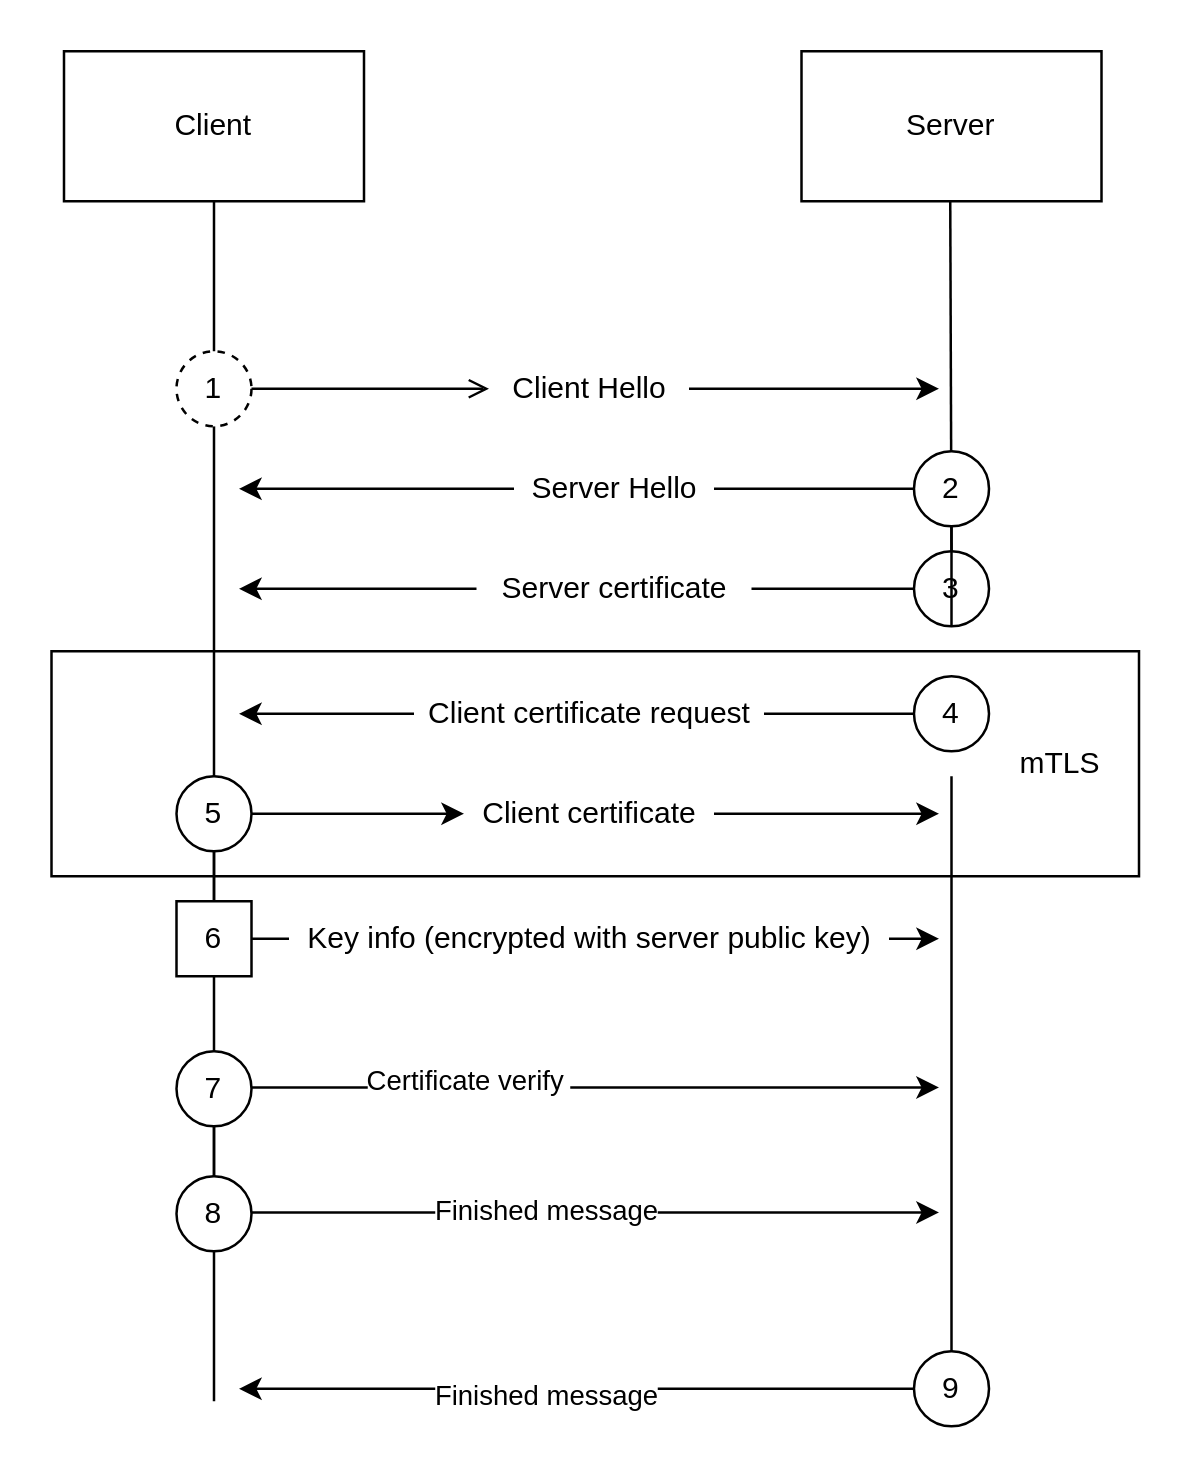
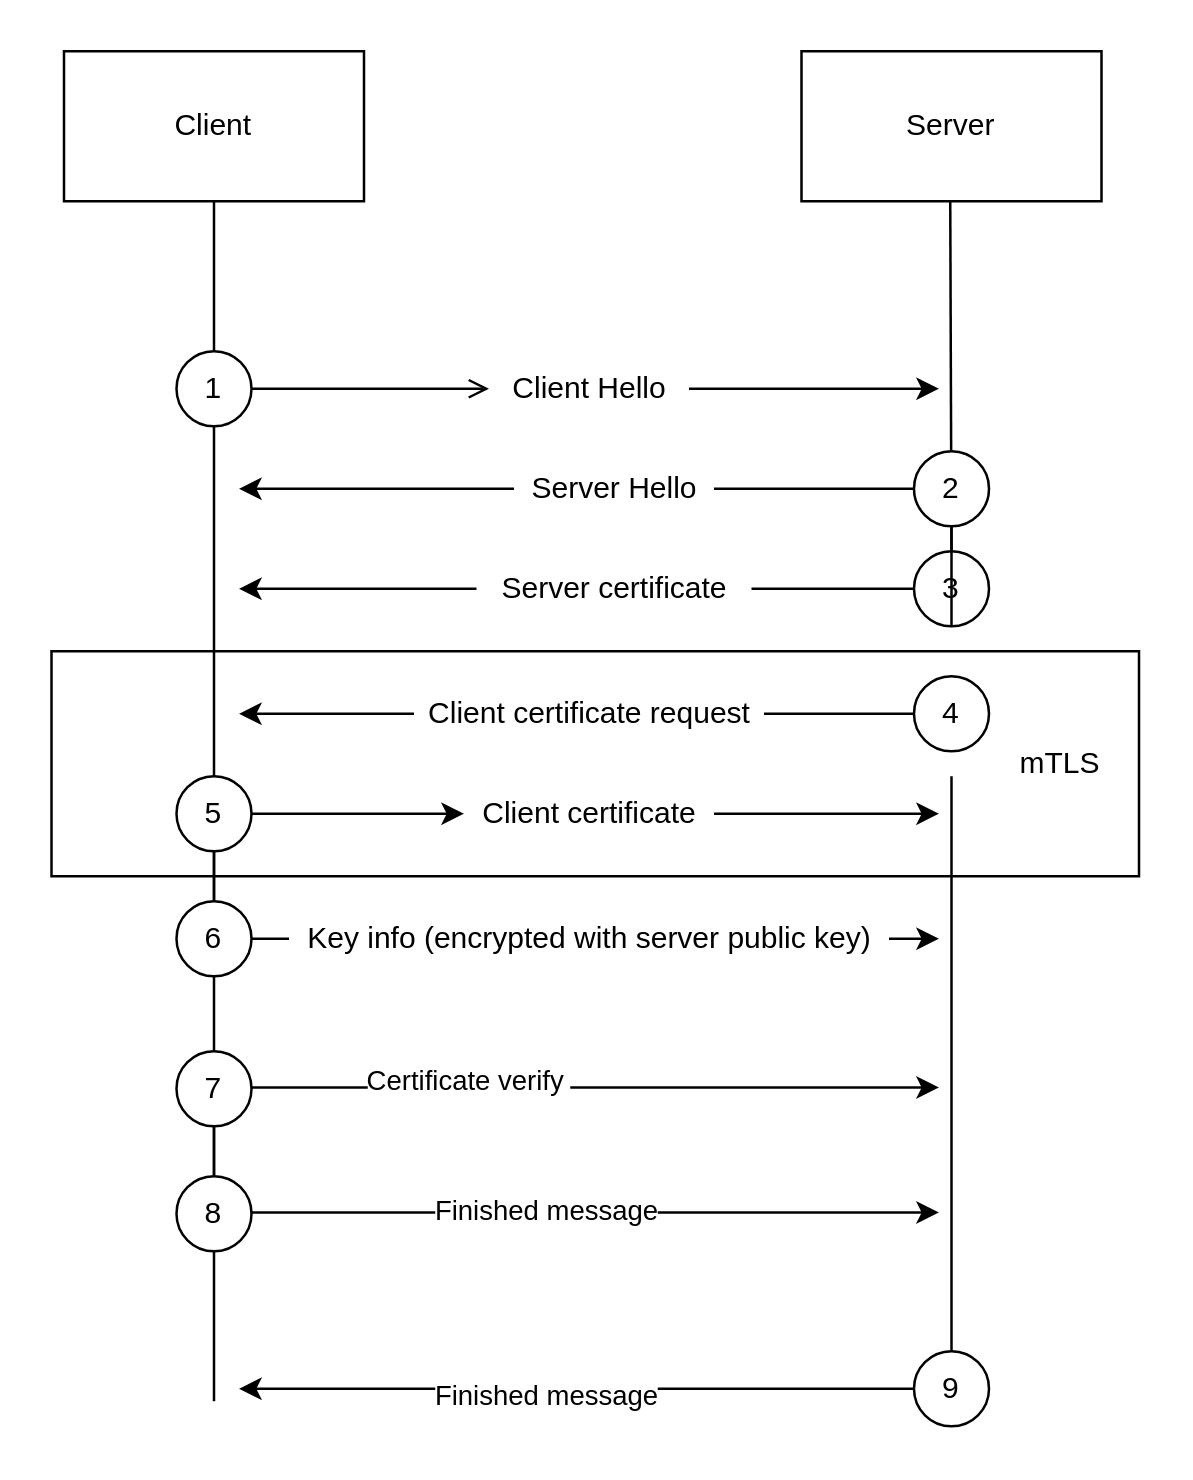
(214, 389) -> (214, 389)
(214, 939) -> (214, 939)
